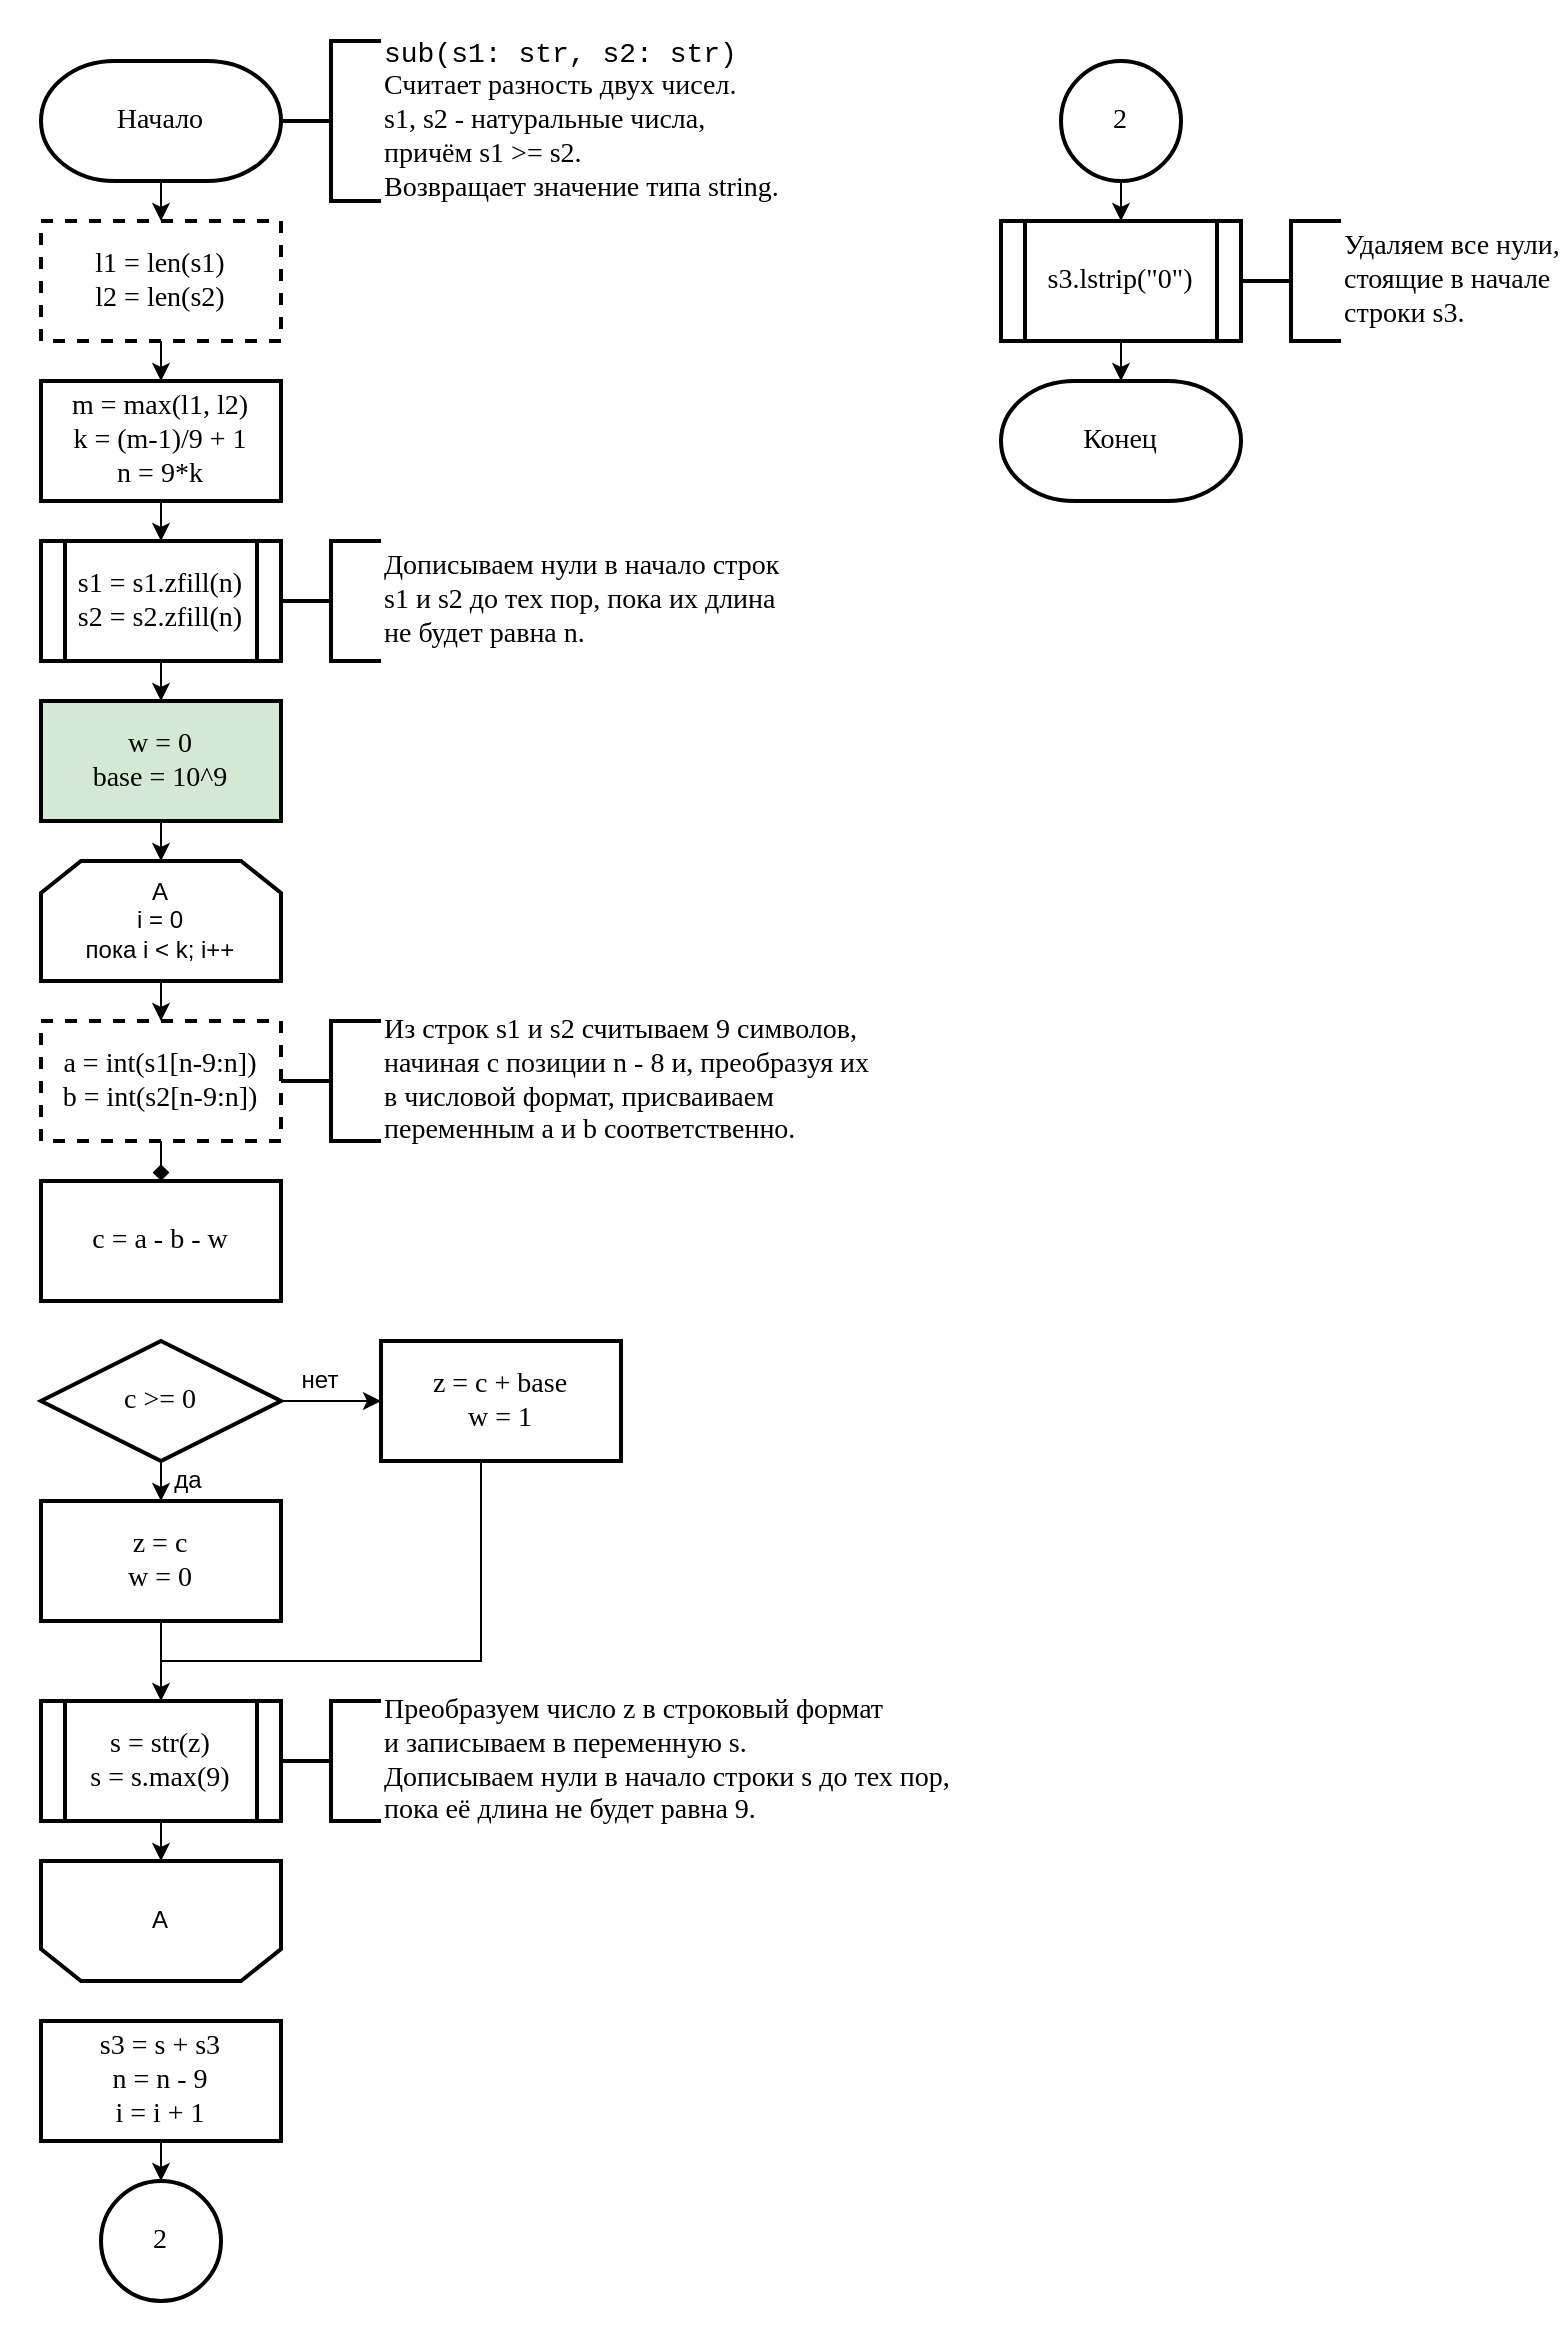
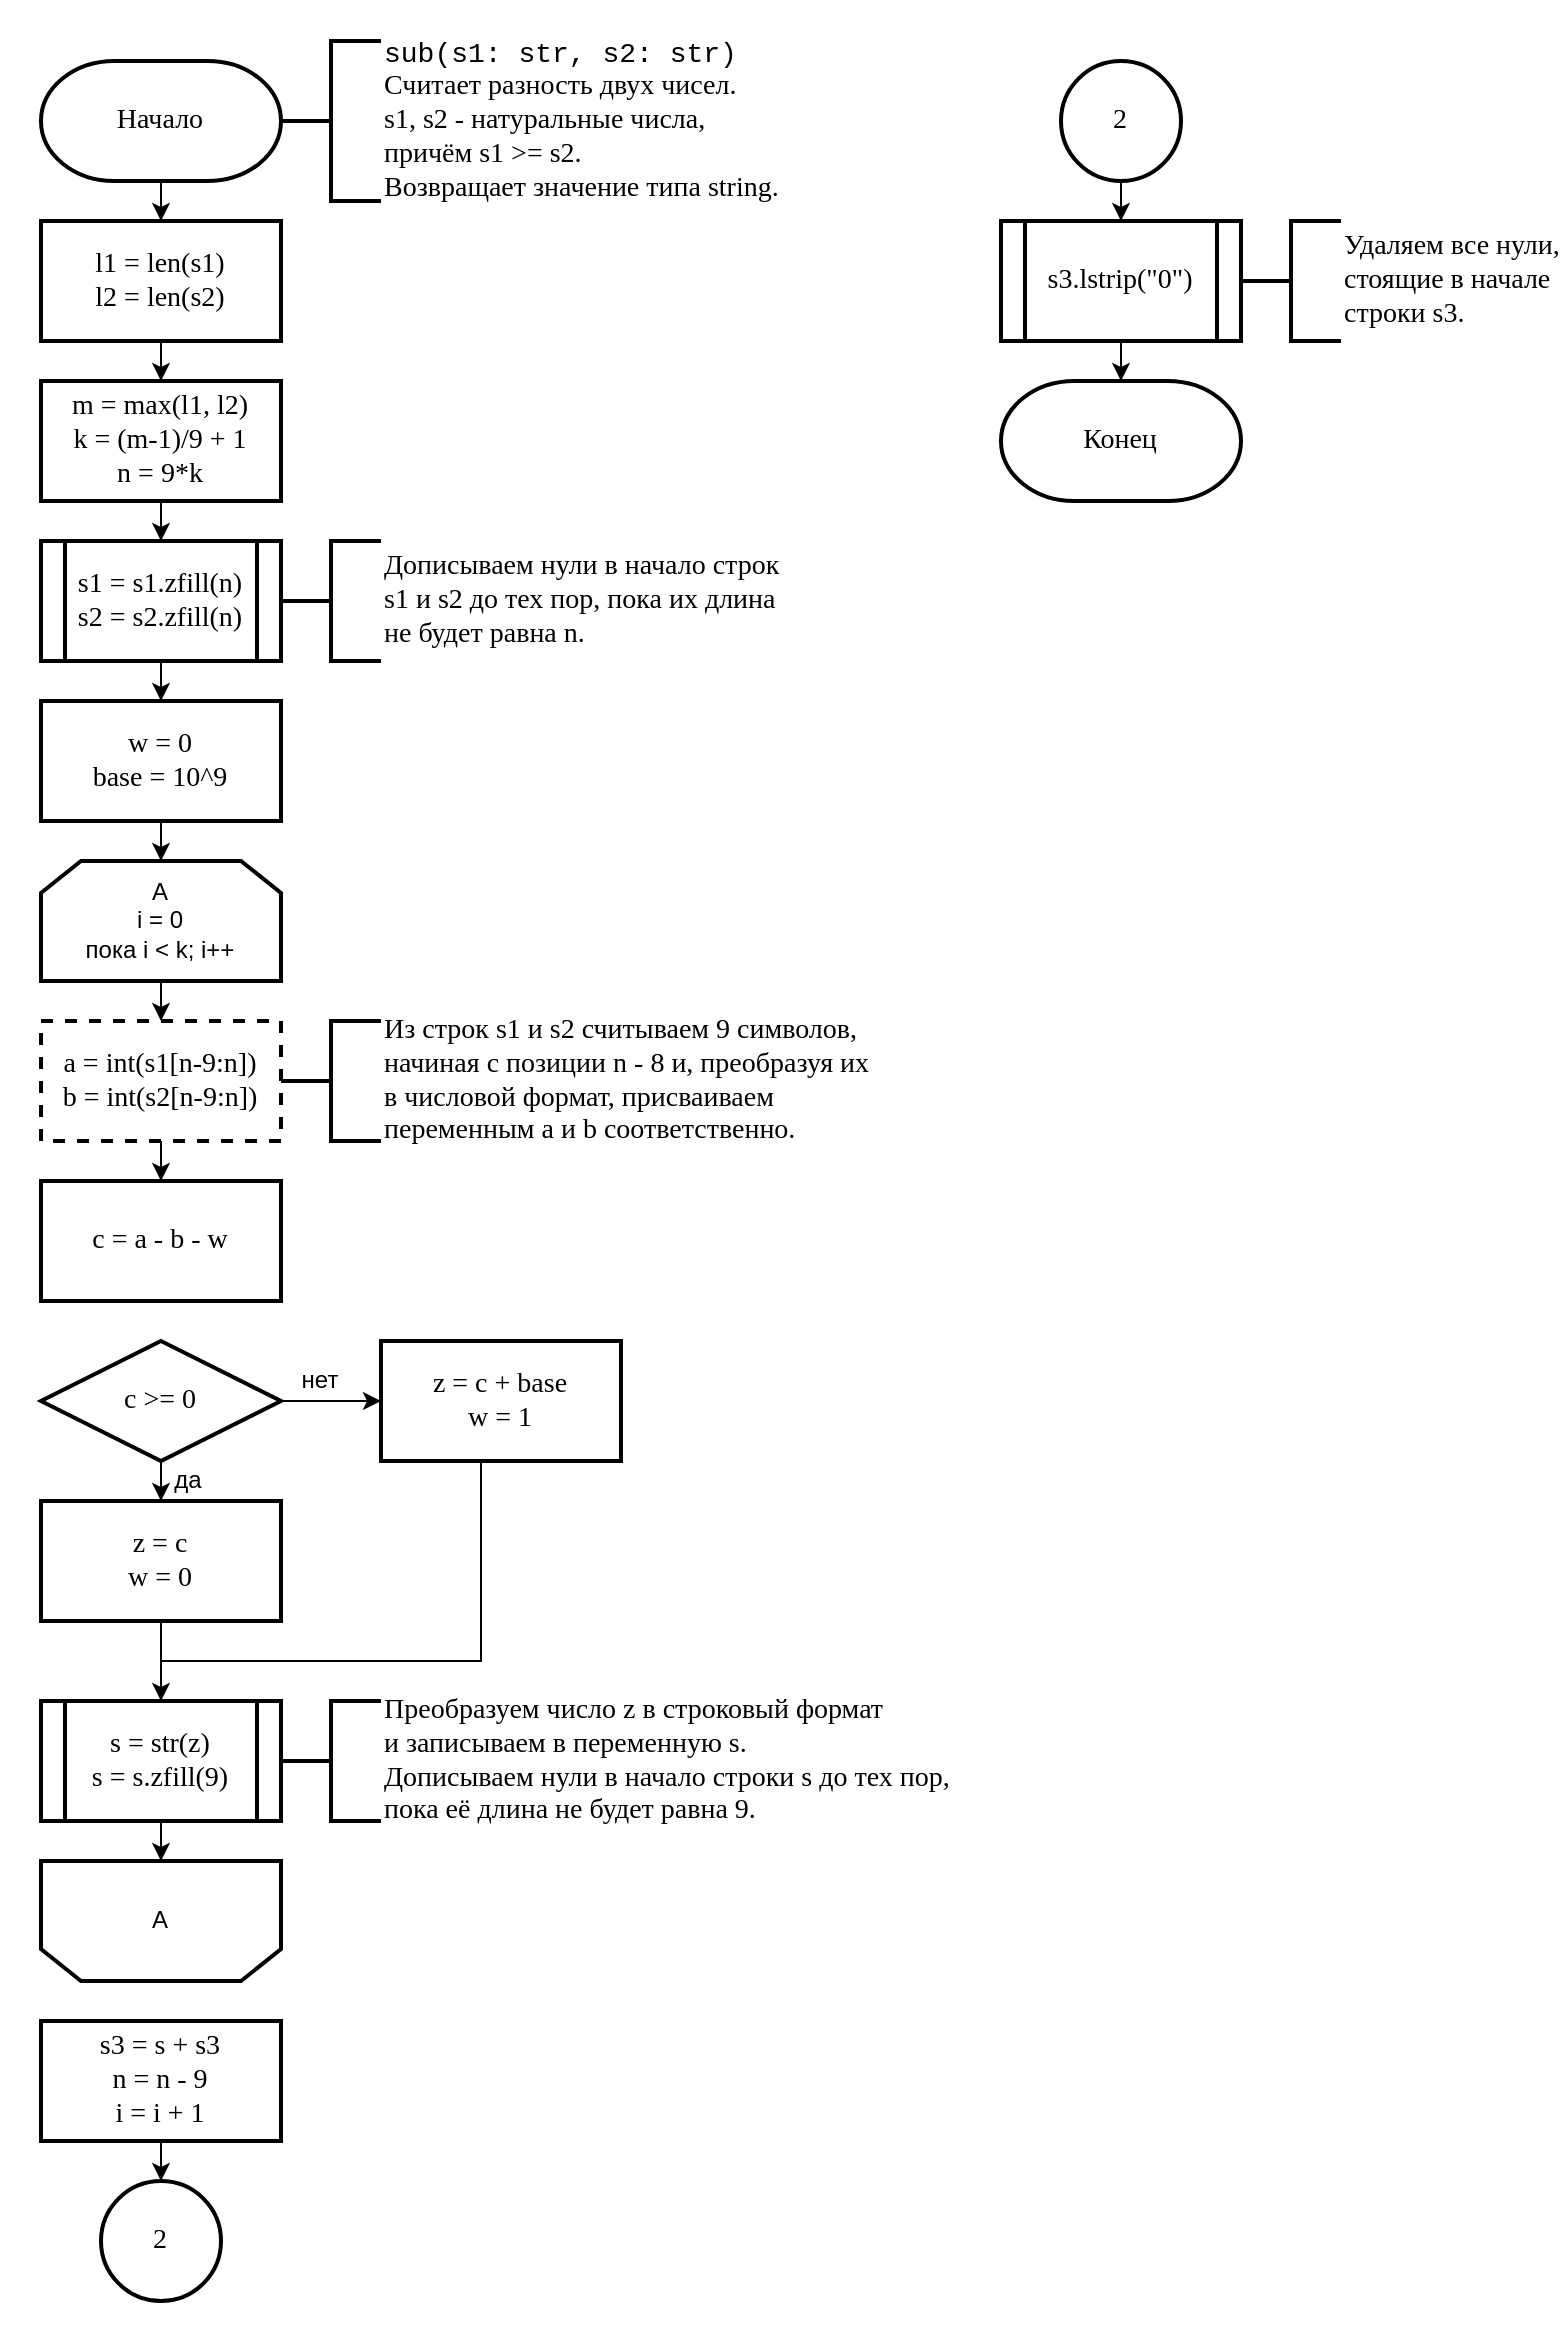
(161, 281) -> (161, 281)
(161, 761) -> (161, 761)
(161, 1165) -> (161, 1166)
(161, 1761) -> (161, 1761)
